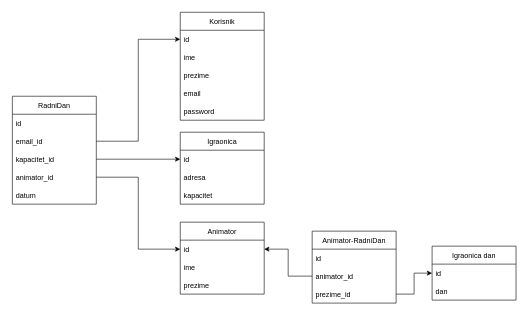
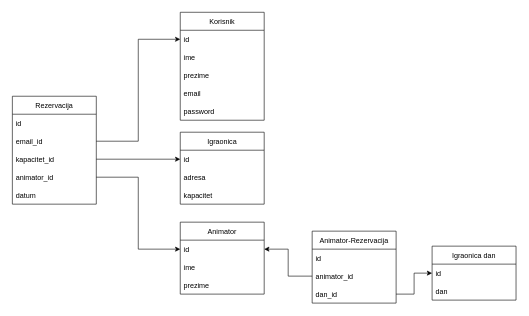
(54, 106) -> (54, 106)
(354, 241) -> (354, 241)
(334, 295) -> (327, 295)
